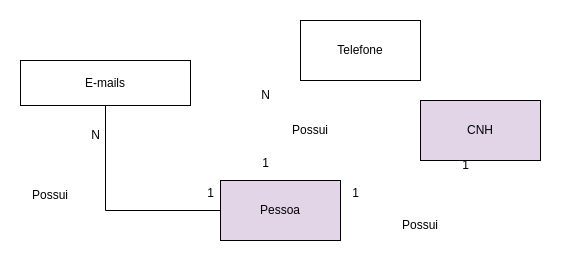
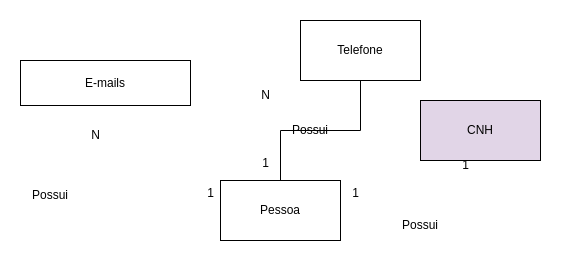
none -> (321, 131)
(111, 211) -> none
(281, 211) -> (281, 211)
